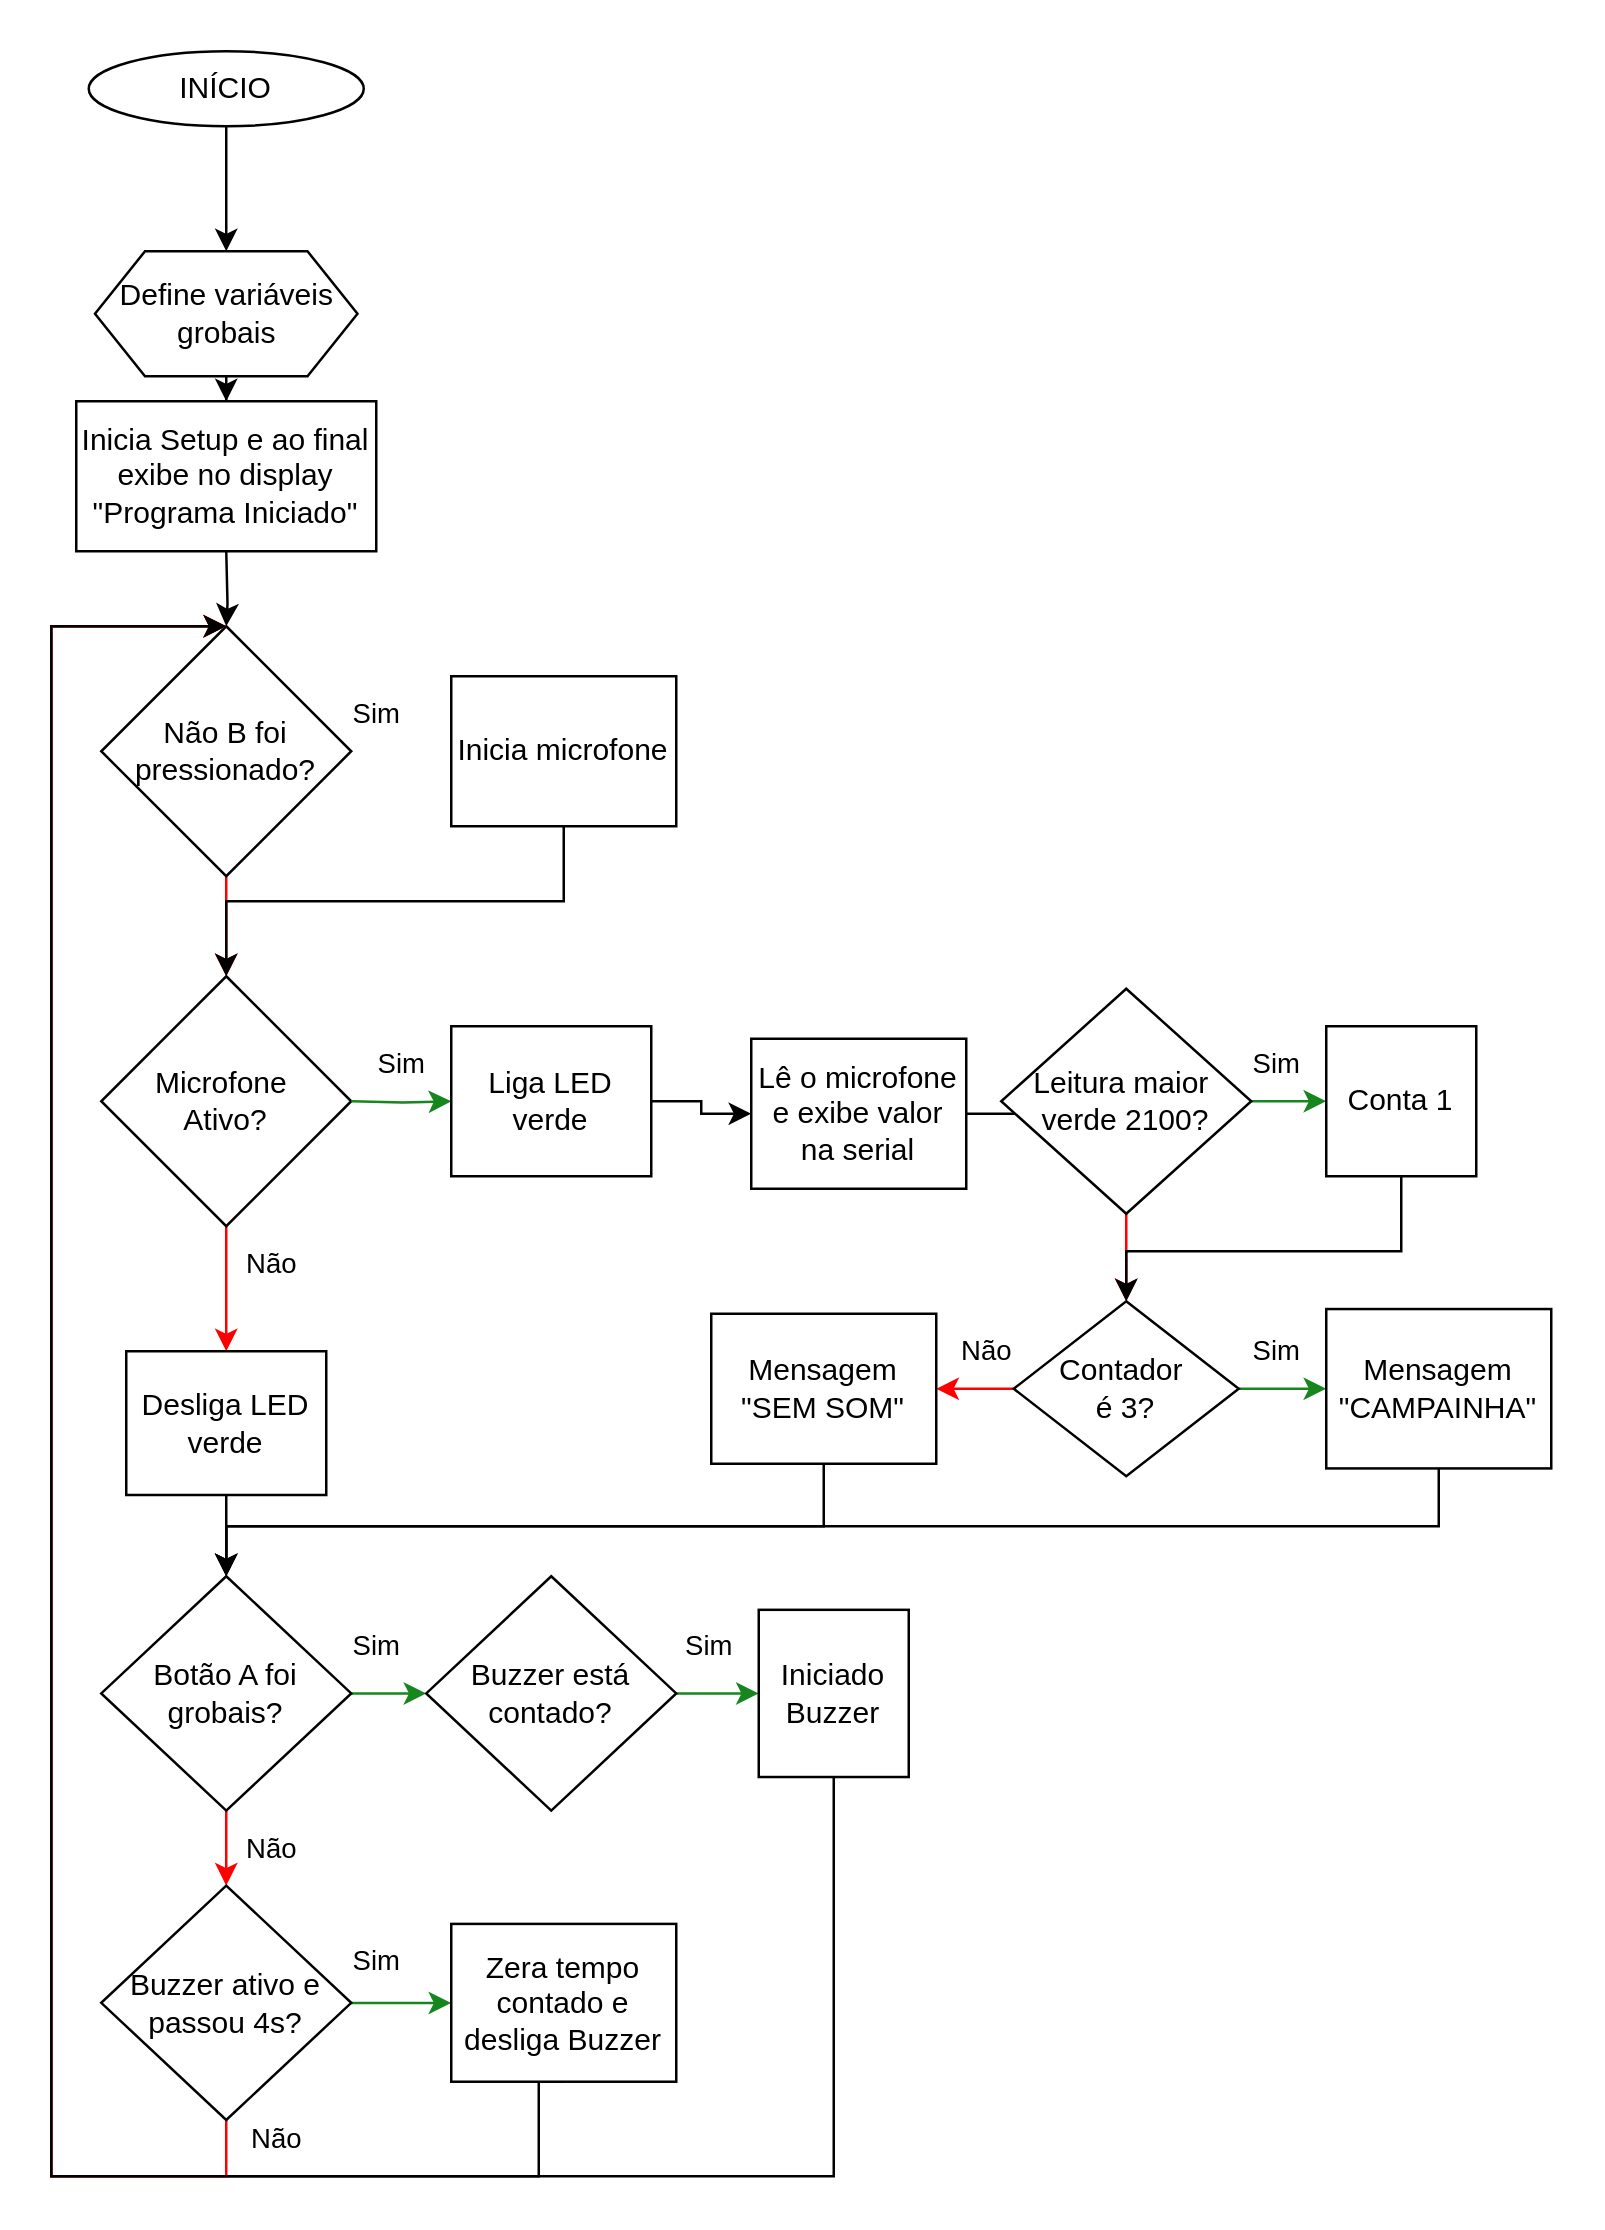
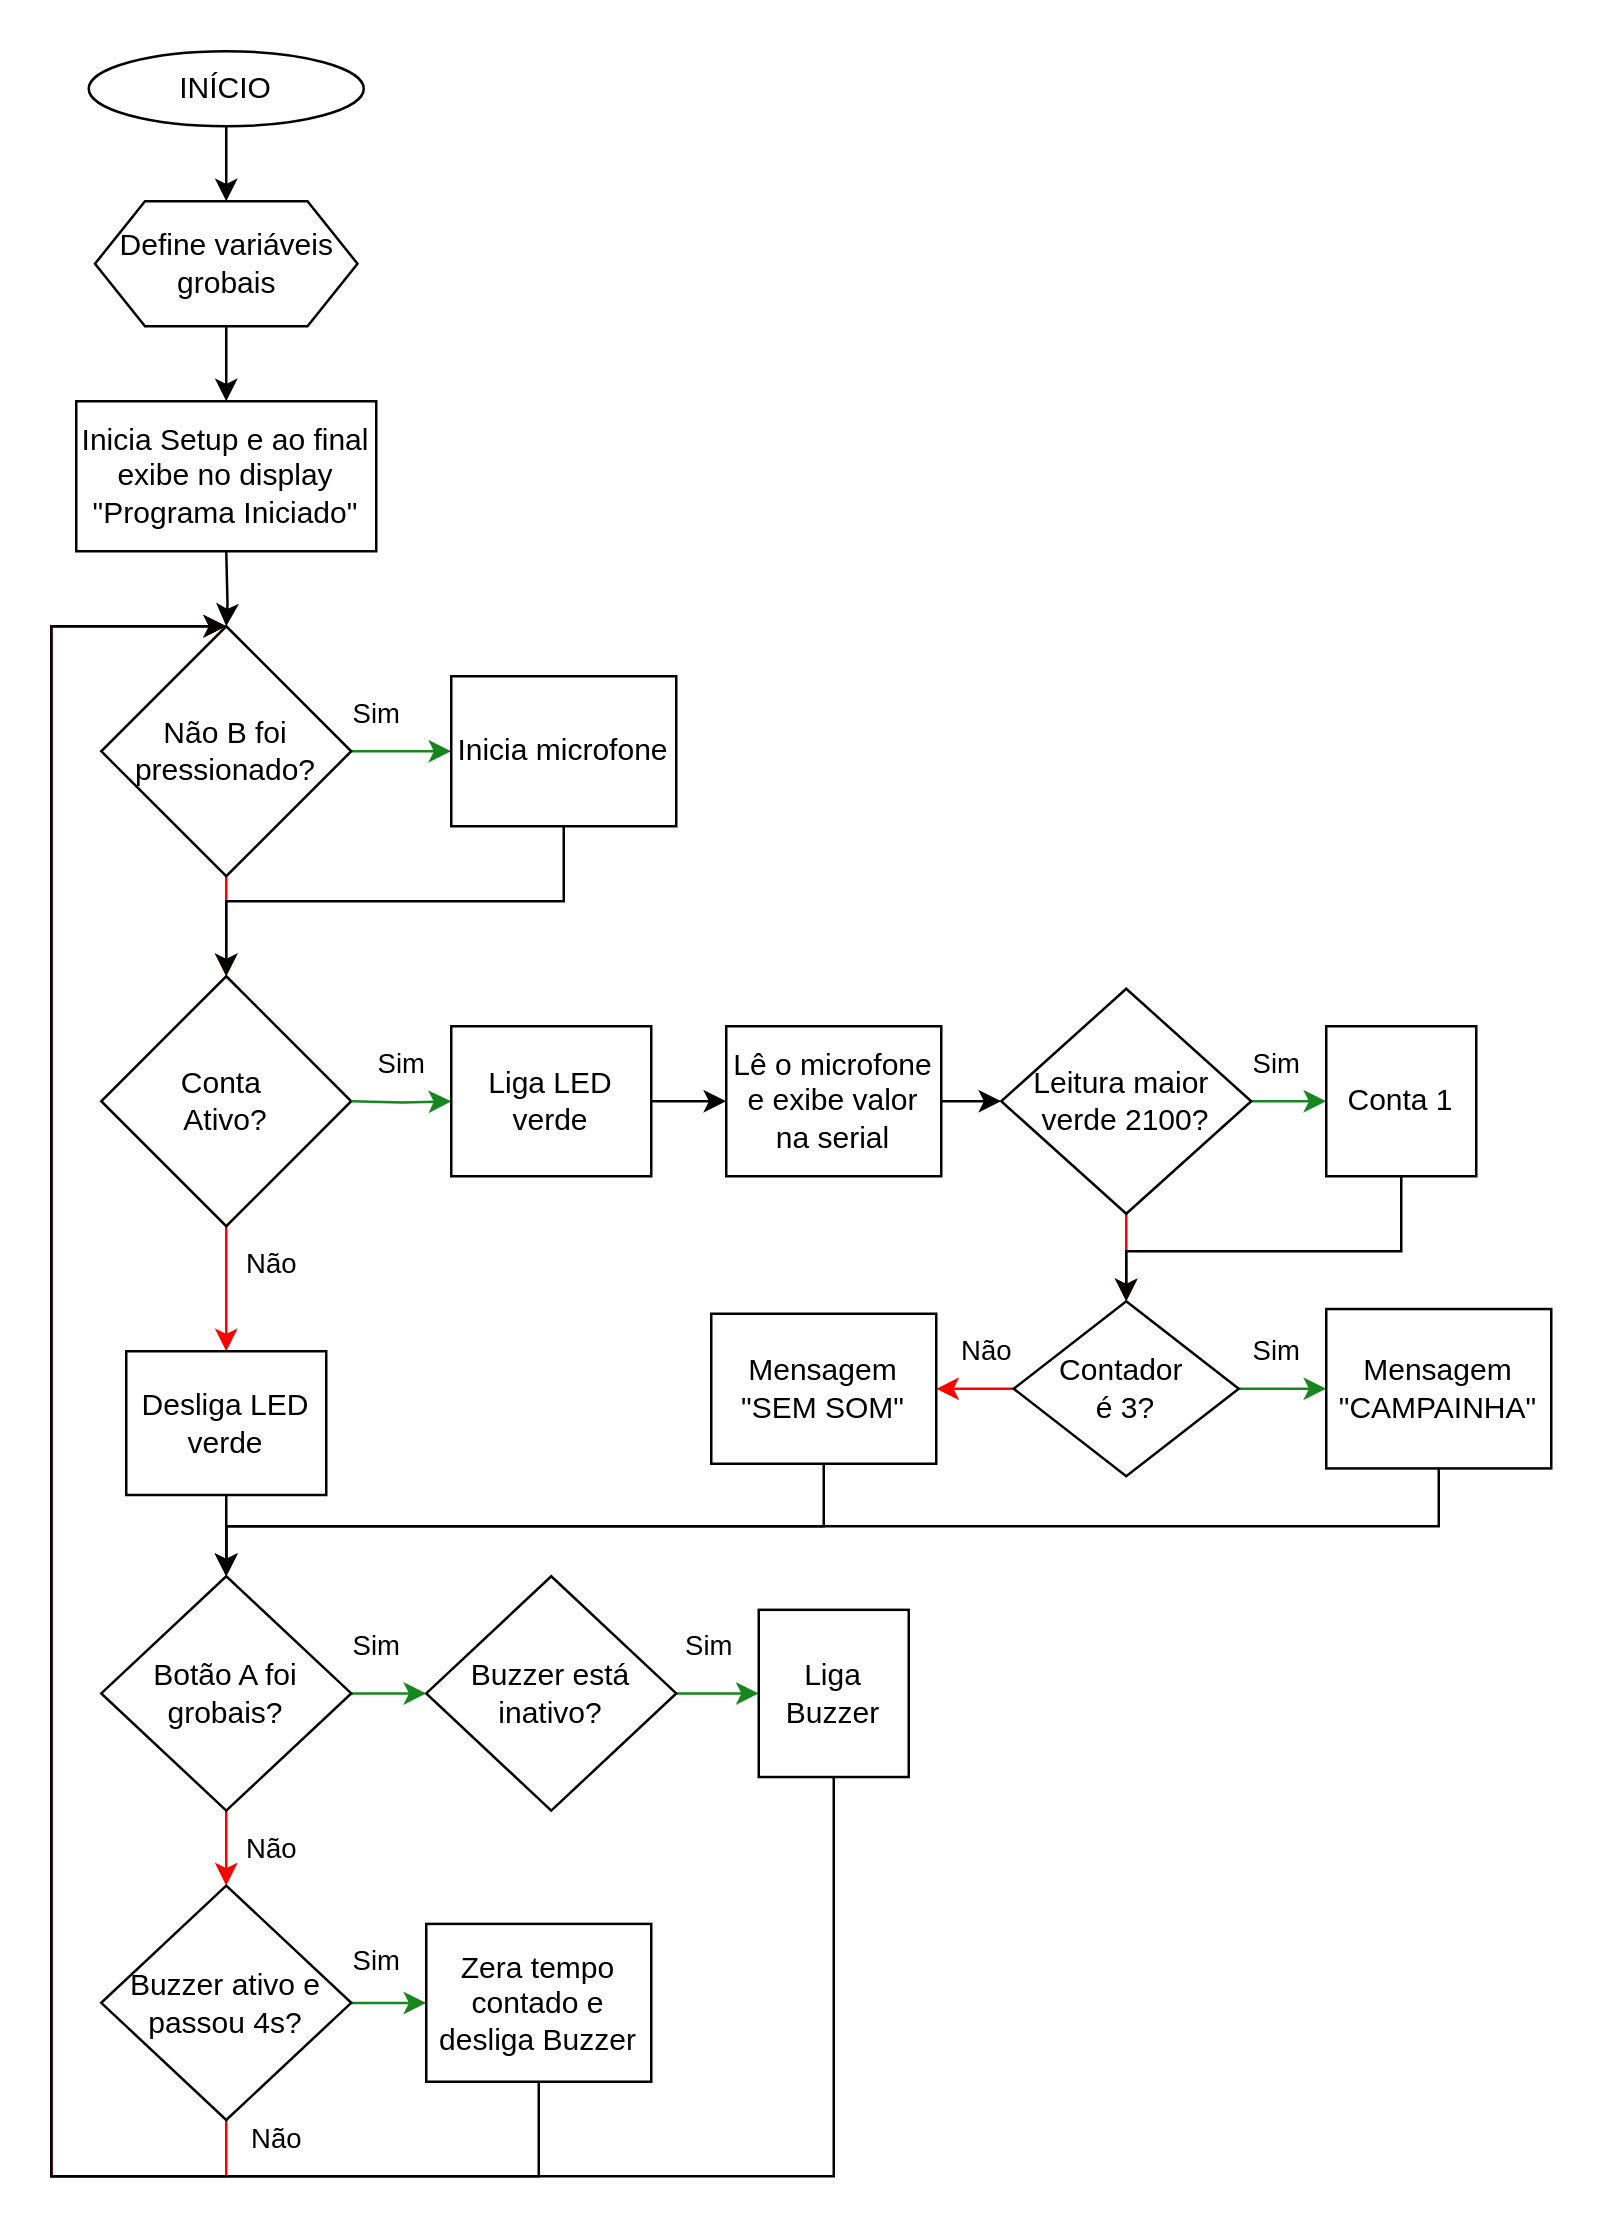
(226, 314) -> (226, 264)
none -> (393, 751)
(226, 1101) -> (226, 1101)
(859, 1114) -> (834, 1101)
(551, 1694) -> (551, 1694)
(834, 1694) -> (834, 1694)
(564, 2003) -> (539, 2003)
